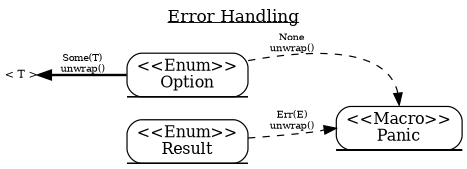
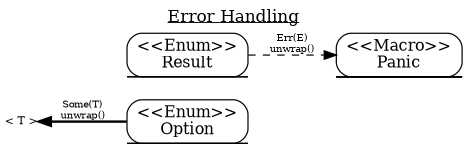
(331, 54) -> none
